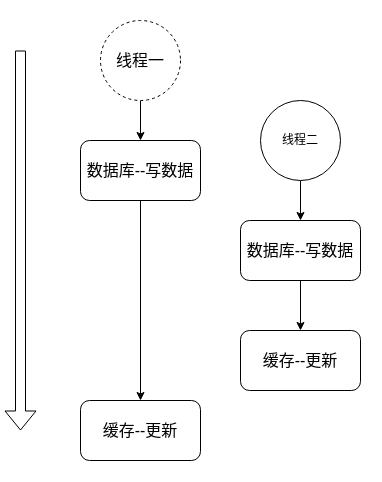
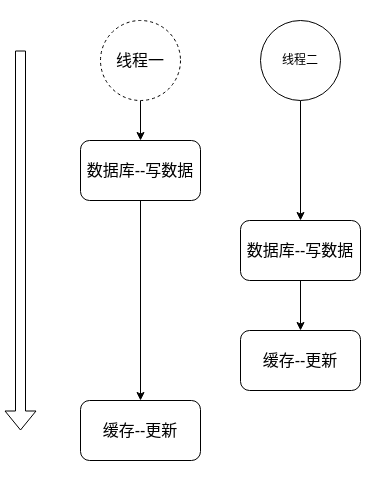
(301, 141) -> (301, 61)
